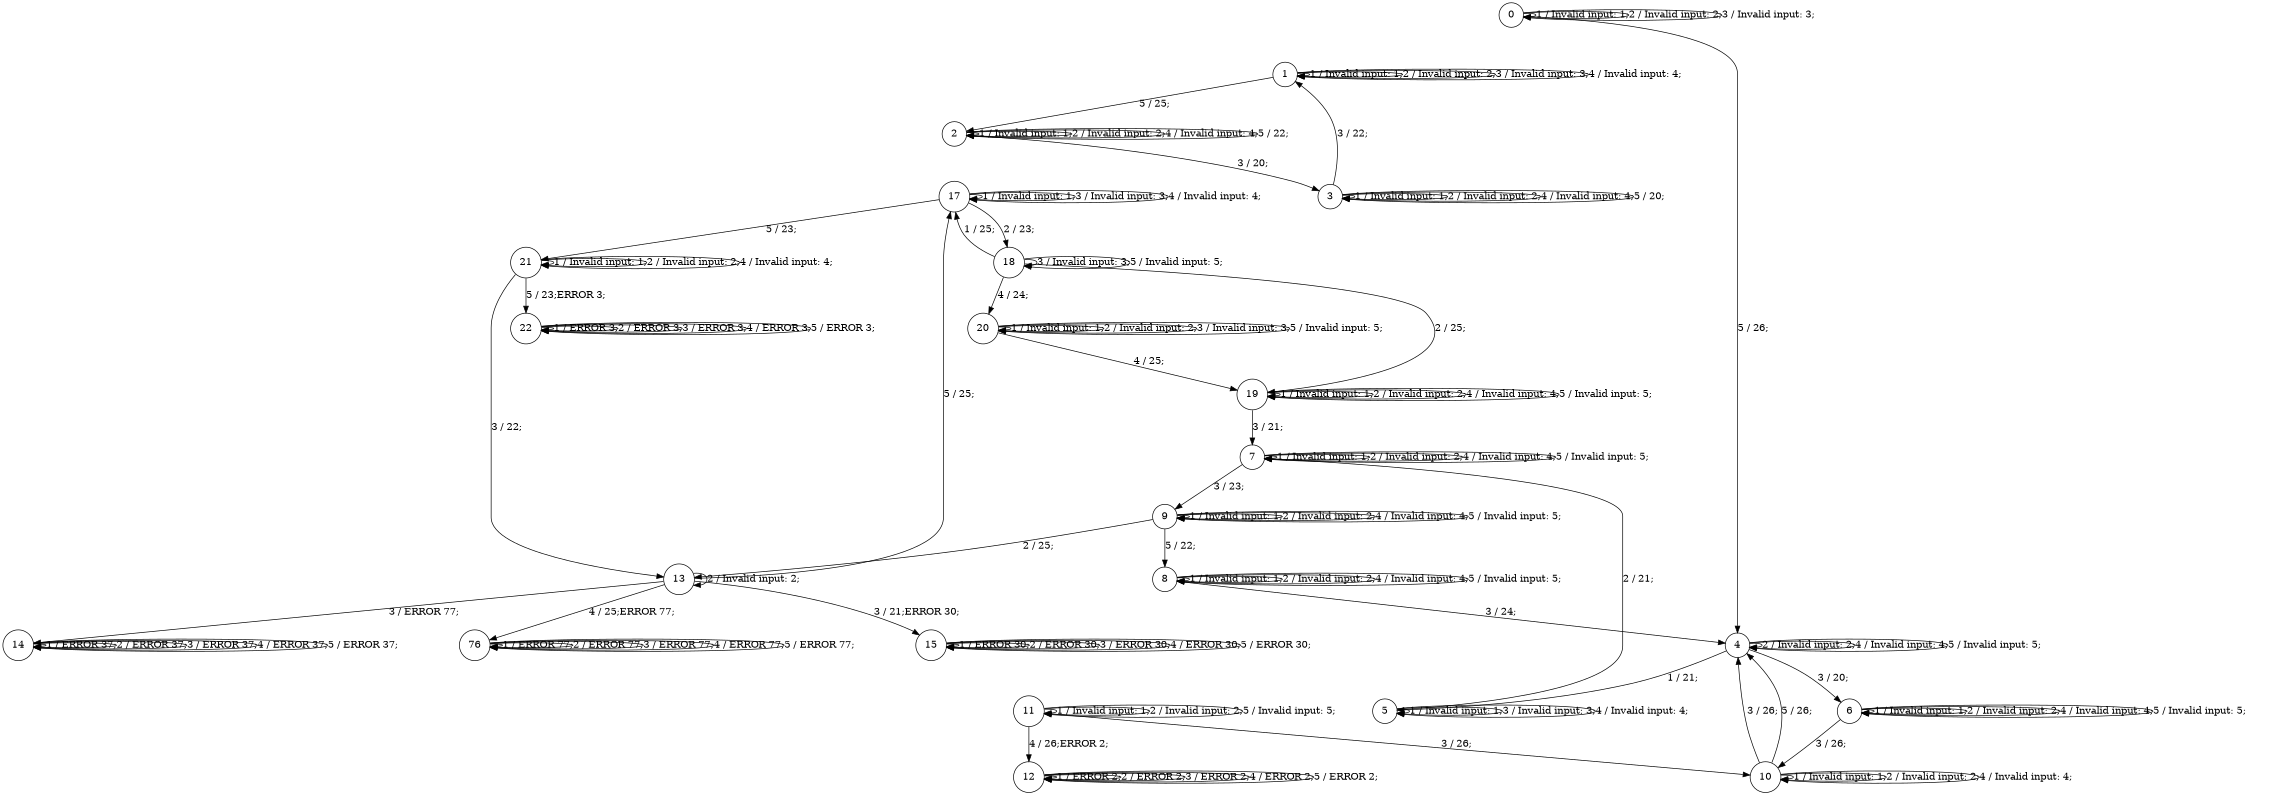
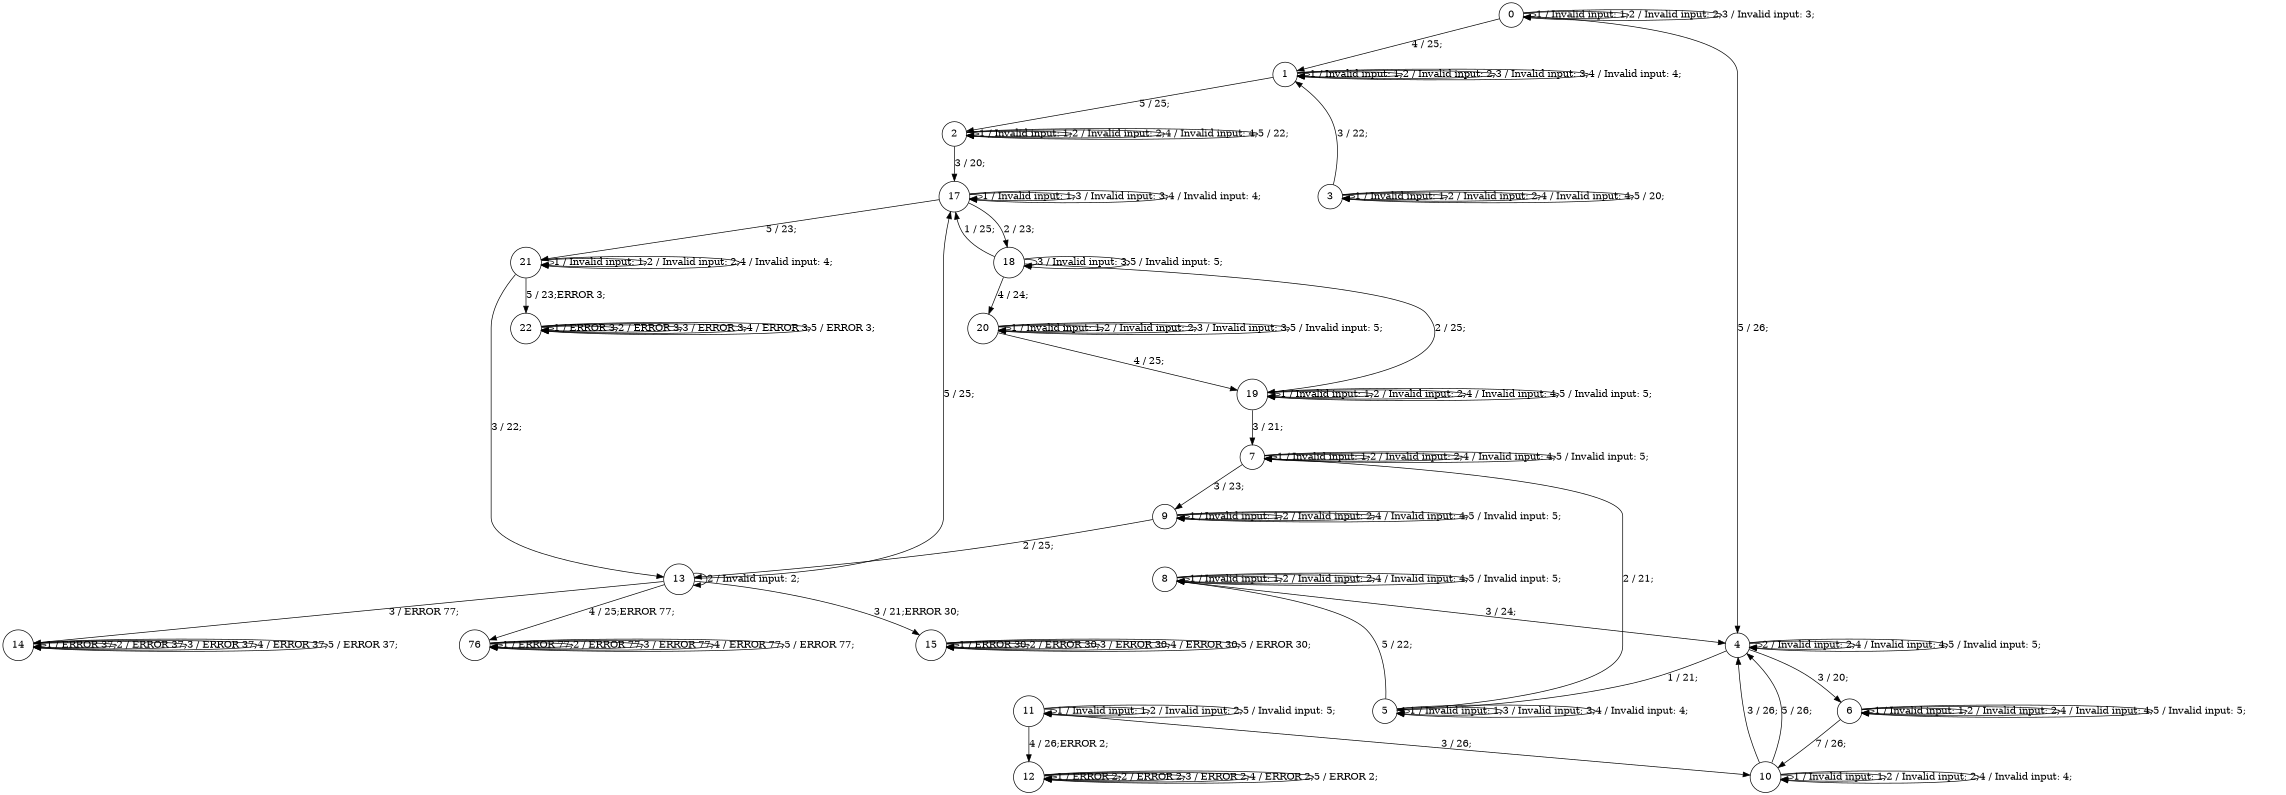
none -> (1402, 44)
(1141, 152) -> (954, 160)
(1165, 545) -> (1314, 606)
(1831, 744) -> (1831, 744)
